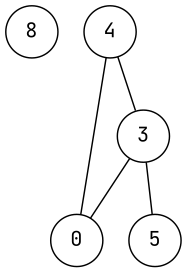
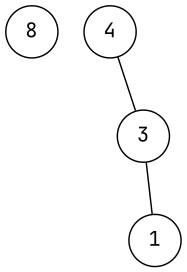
(77, 240) -> none
(155, 240) -> (155, 240)
